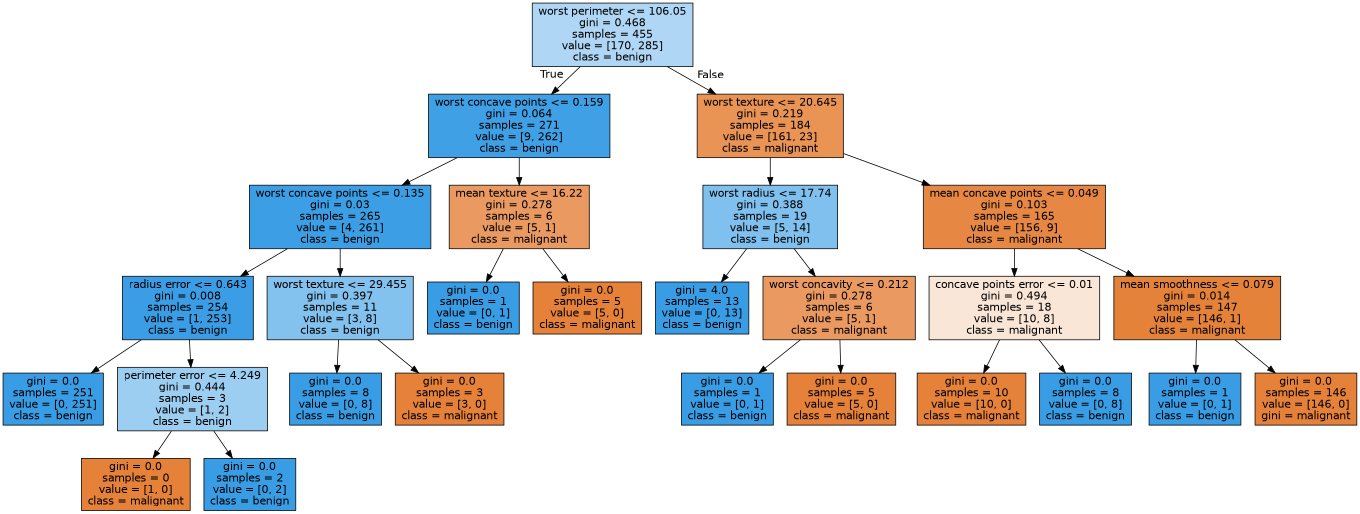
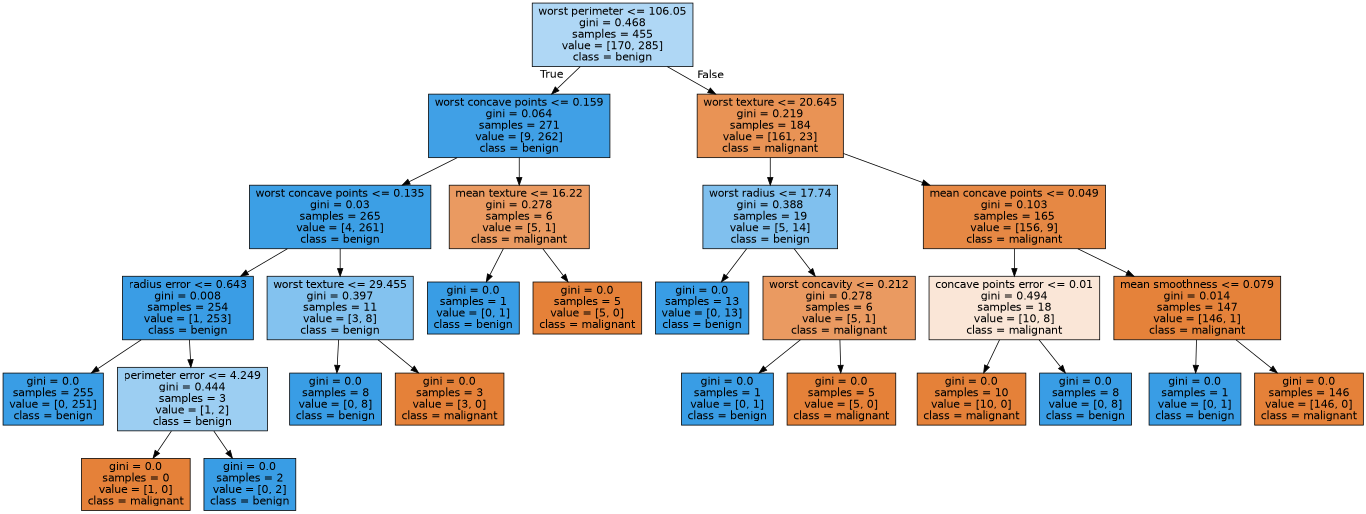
(702, 308) -> (702, 308)
(53, 399) -> (53, 399)
(1306, 399) -> (1309, 399)
